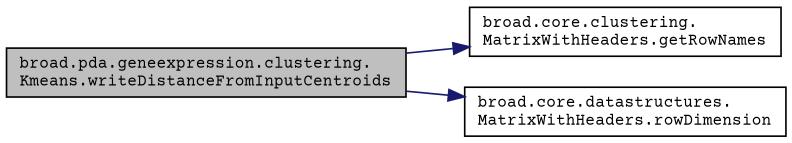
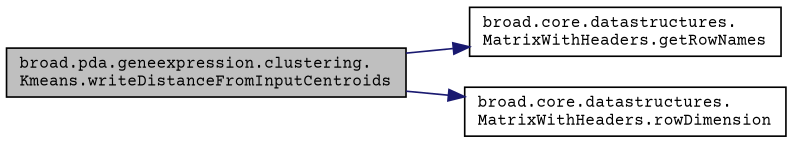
(625, 32) -> (625, 32)
